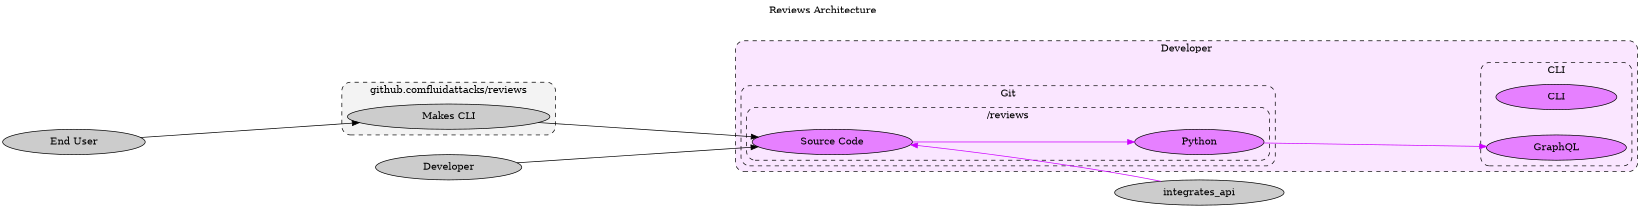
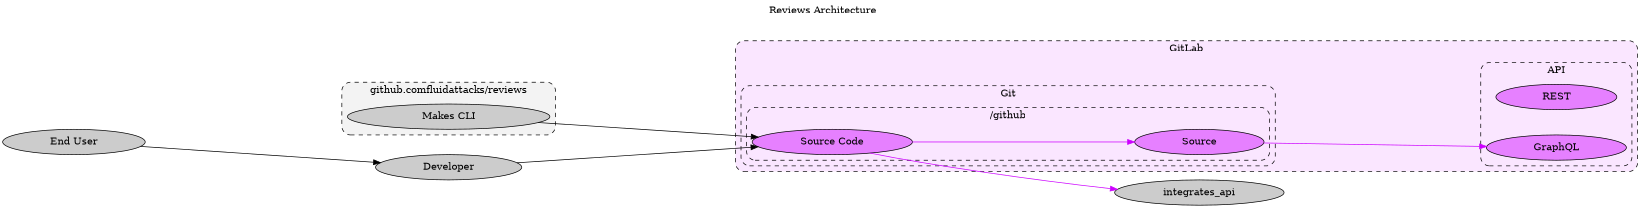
(1186, 49) -> (1186, 49)
(1556, 71) -> (1556, 71)
(1556, 97) -> (1556, 97)
(1008, 116) -> (1008, 116)
(246, 130) -> (257, 154)
(1199, 142) -> (1199, 142)
(997, 155) -> (1014, 176)
